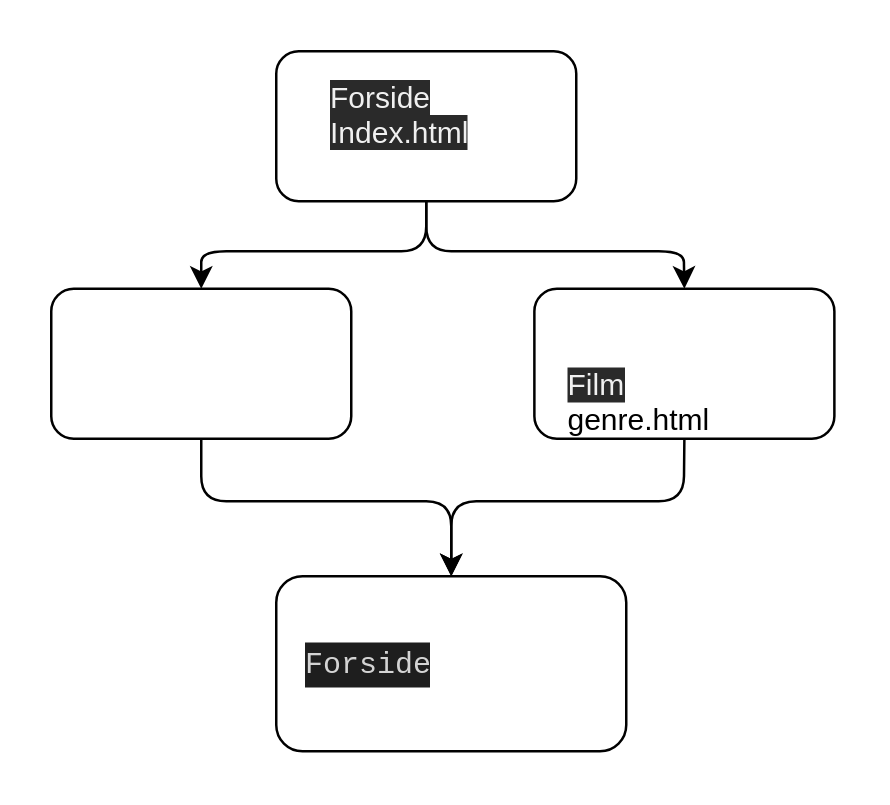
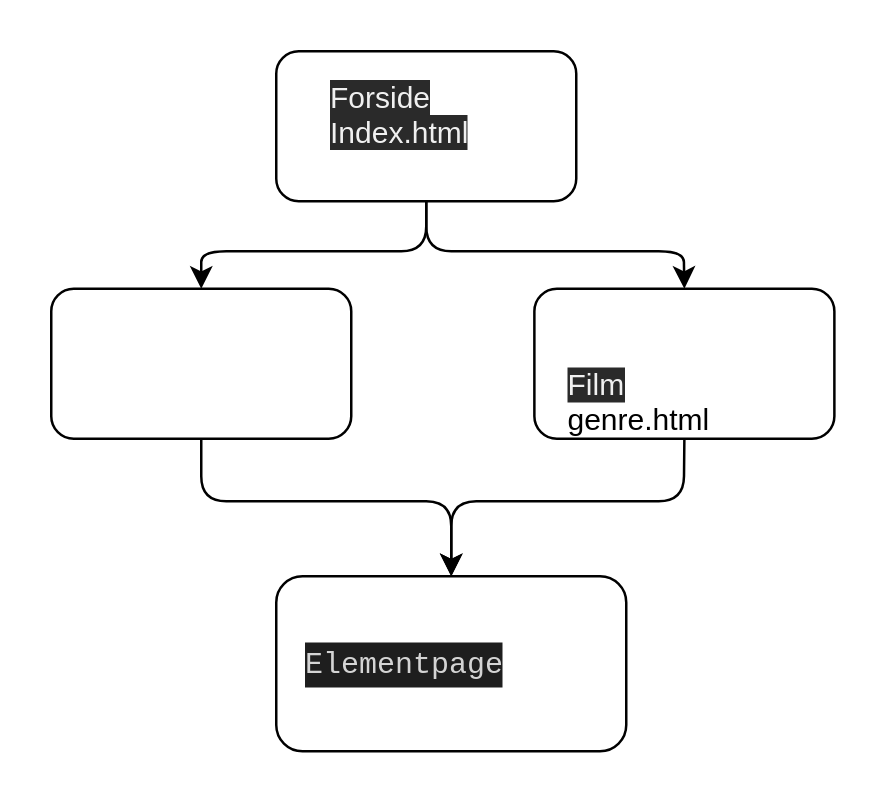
(361, 662) -> (395, 662)
